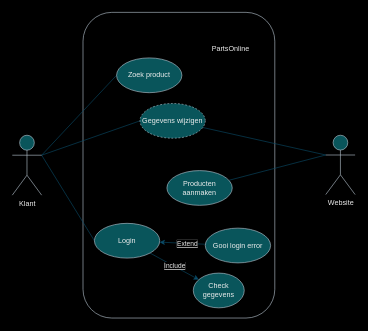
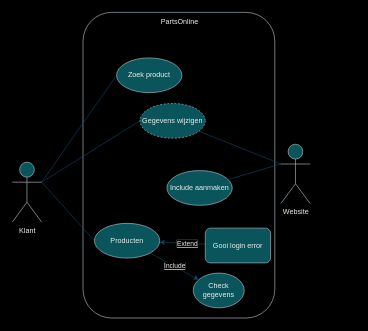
(230, 49) -> (179, 22)
(27, 165) -> (27, 192)
(341, 165) -> (296, 174)
(200, 188) -> (200, 188)
(127, 241) -> (127, 241)
(238, 246) -> (238, 246)
